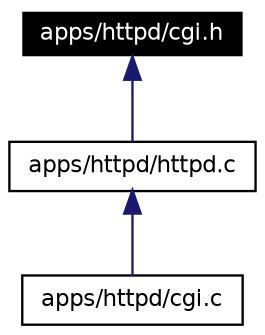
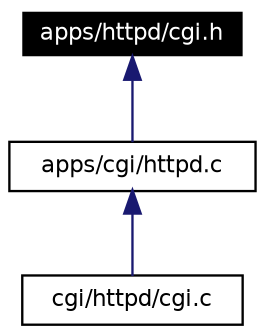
(132, 166) -> (132, 166)
(132, 300) -> (132, 300)
